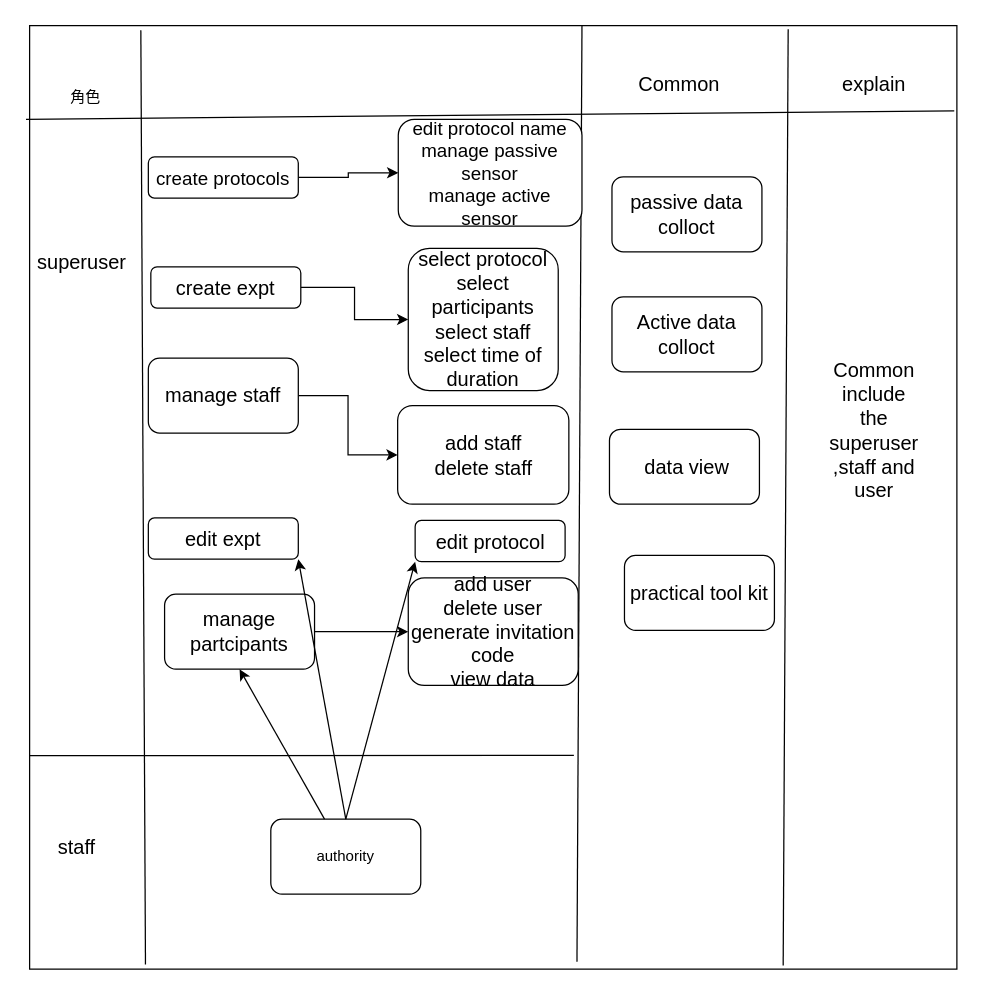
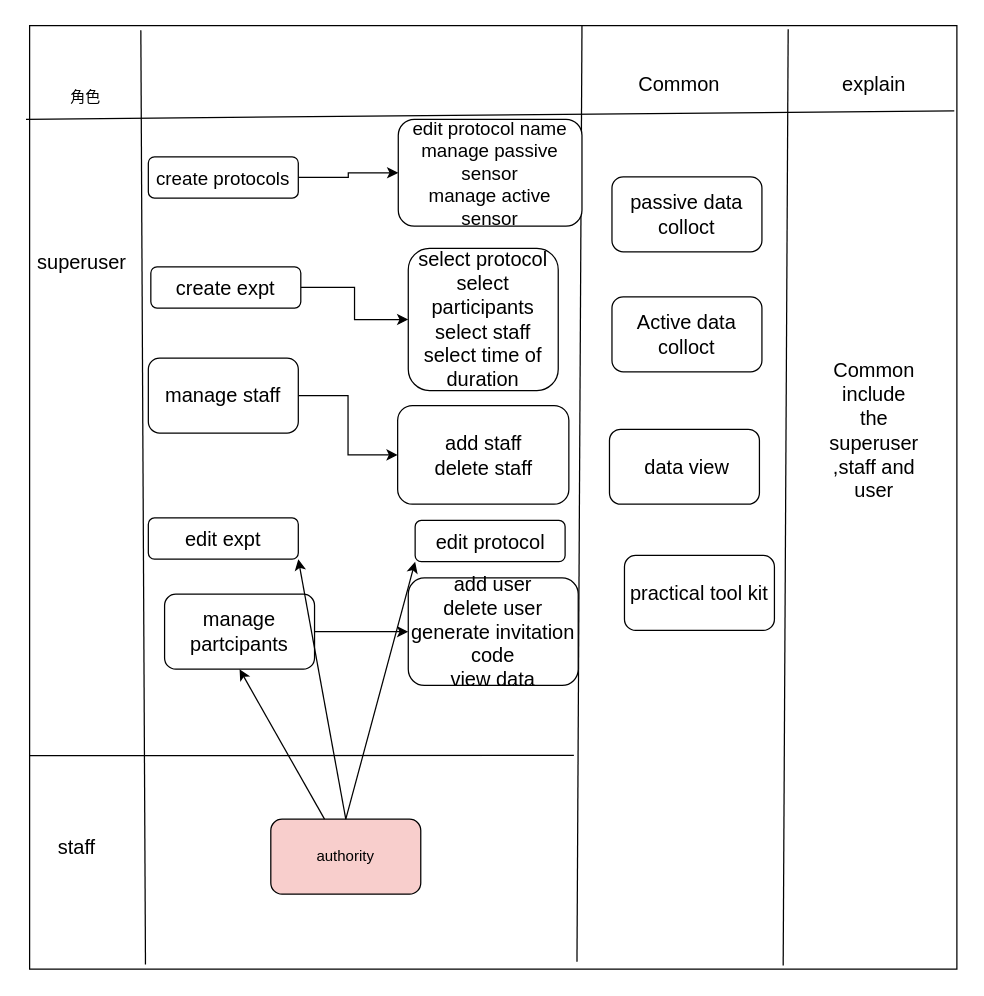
(346, 857) -> (346, 857)
